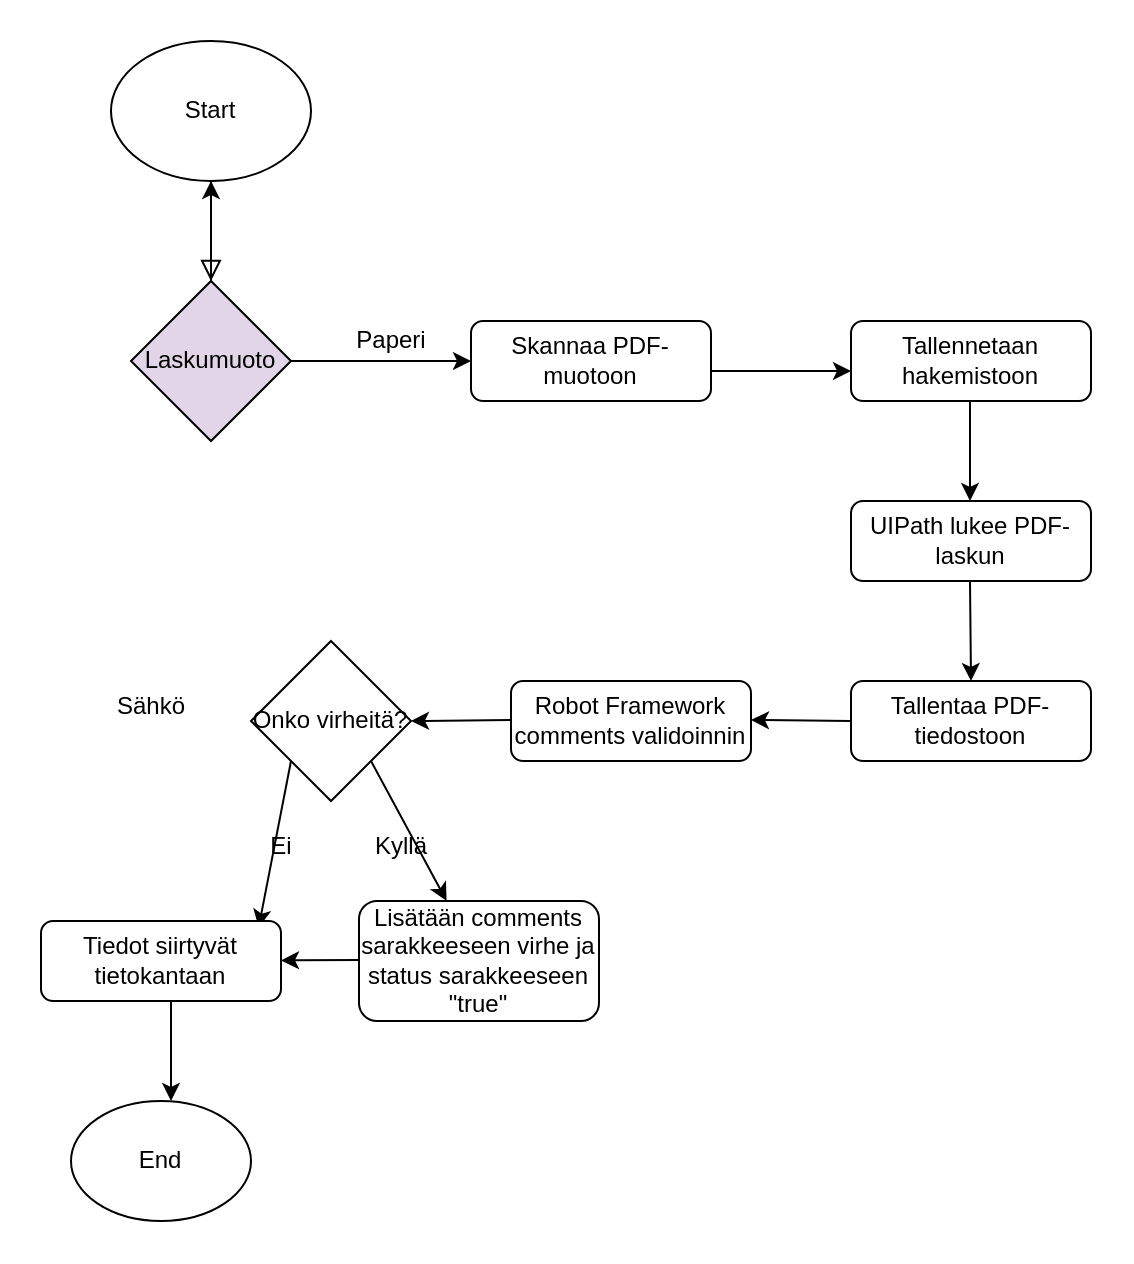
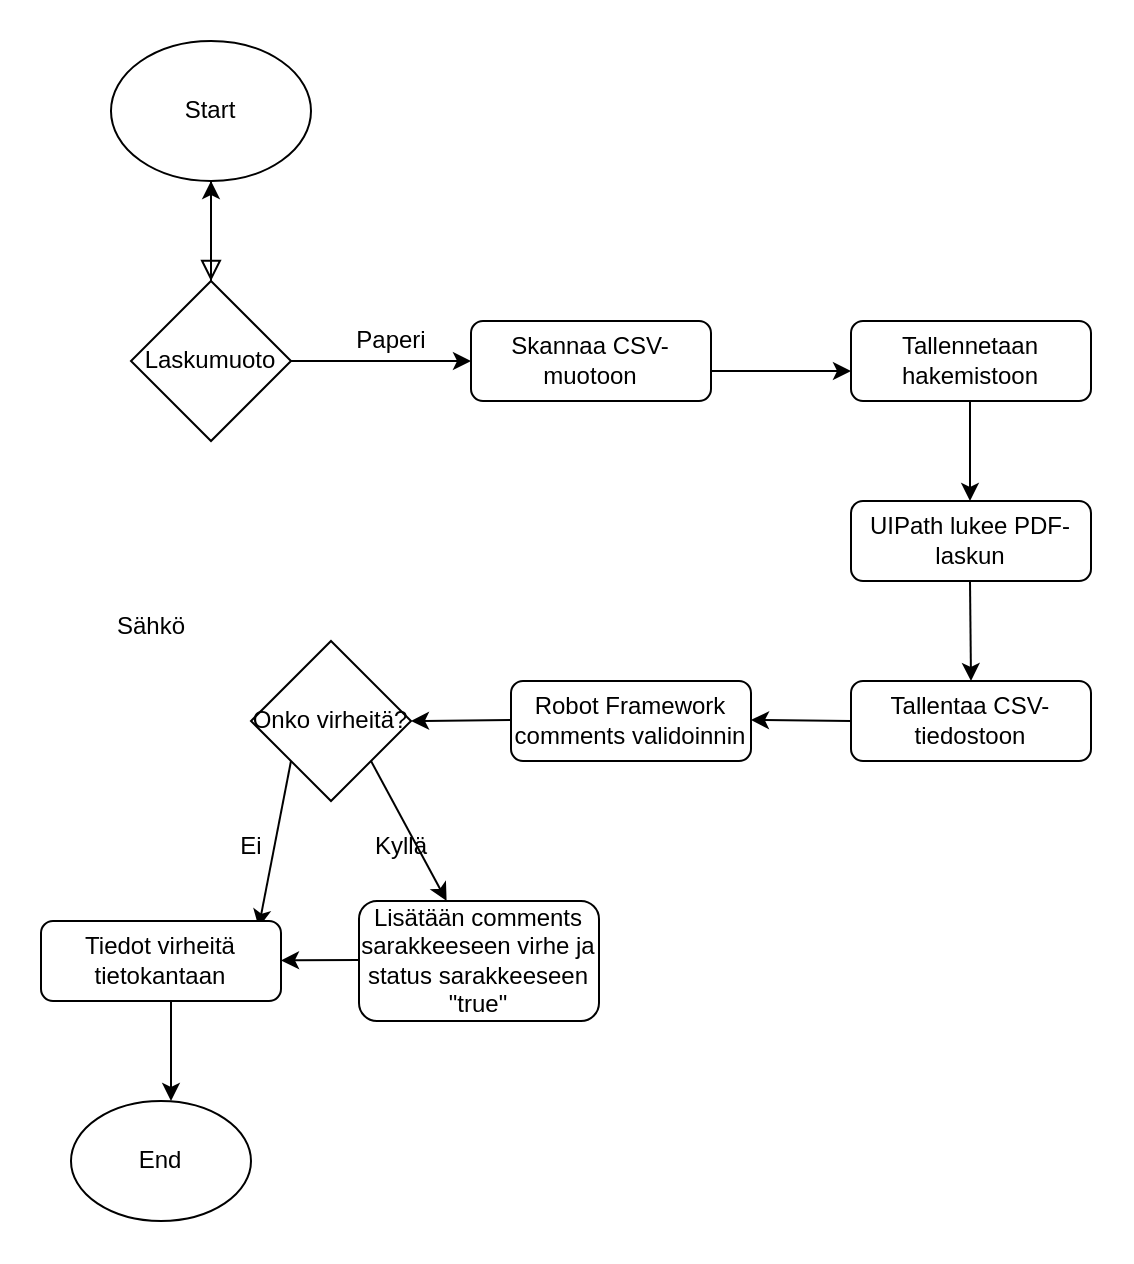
(211, 361) -> (211, 361)
(591, 361) -> (591, 361)
(151, 707) -> (151, 627)
(971, 721) -> (971, 721)
(281, 847) -> (251, 847)
(161, 961) -> (161, 961)
